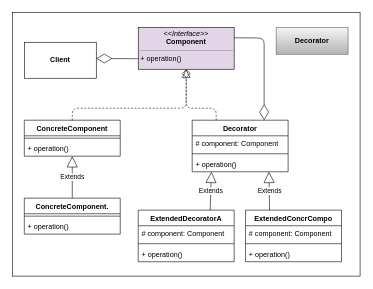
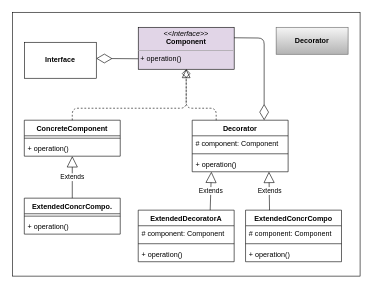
(60, 60) -> (60, 60)
(72, 206) -> (72, 206)
